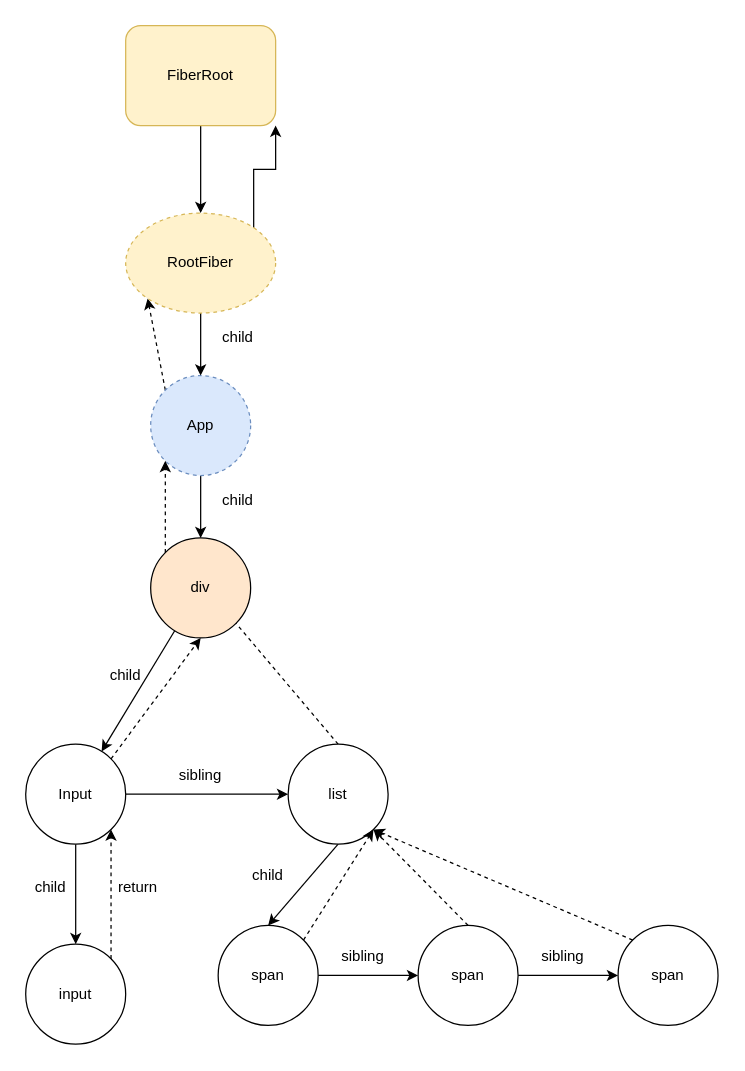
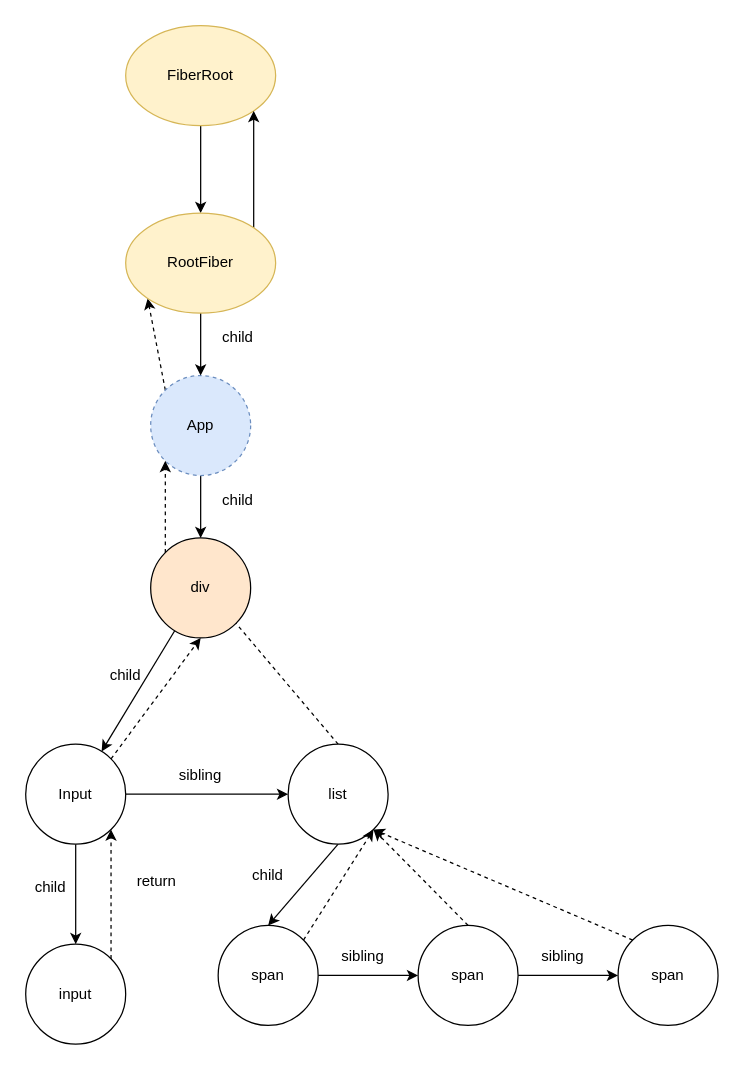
(201, 76) -> (201, 76)
(201, 263) -> (201, 263)
(138, 888) -> (157, 882)
